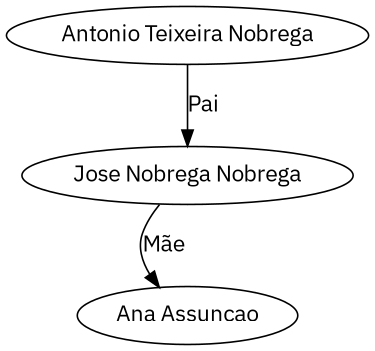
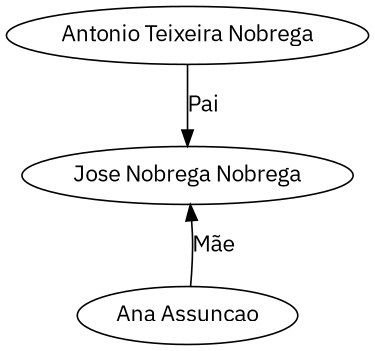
(141, 238) -> (192, 254)
